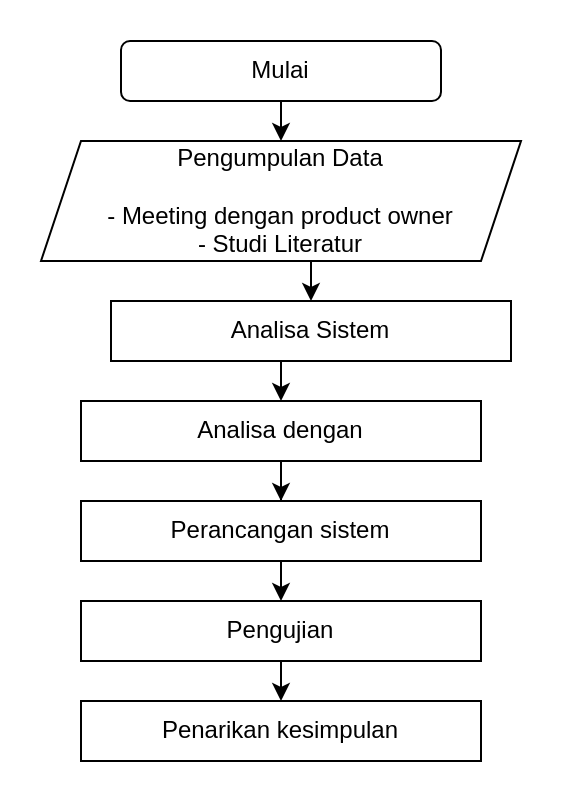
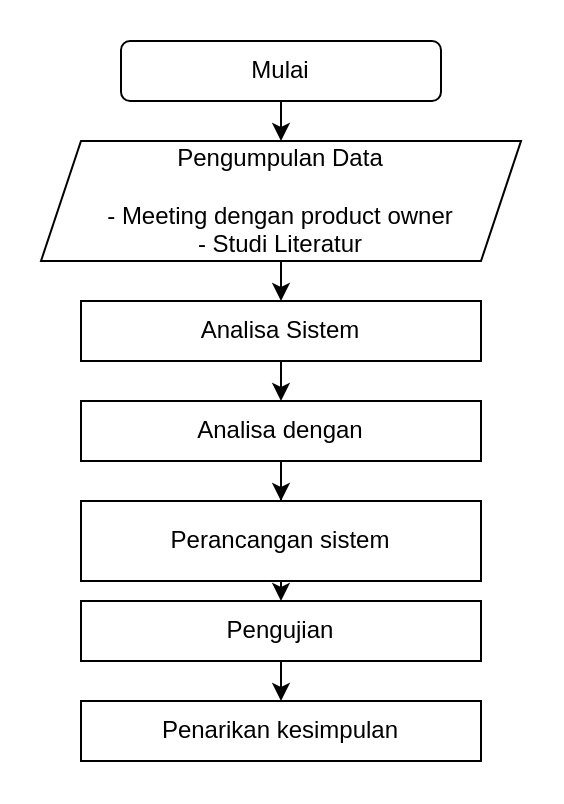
(311, 331) -> (281, 331)
(281, 531) -> (281, 541)
